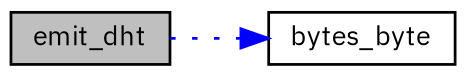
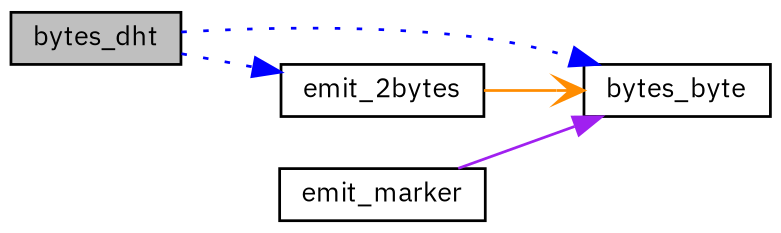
(90, 38) -> (96, 38)
none -> (382, 90)
none -> (382, 195)
